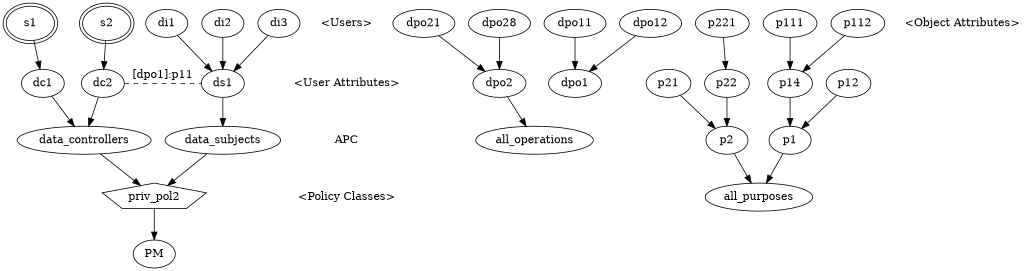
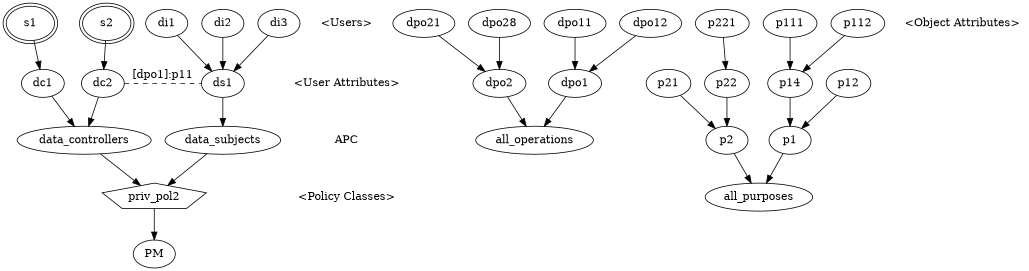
none -> (557, 108)
